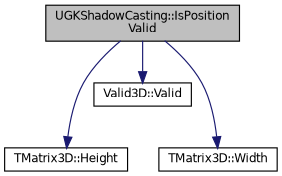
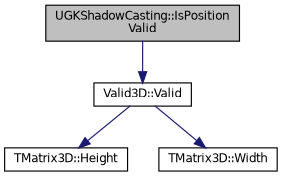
(84, 83) -> (109, 123)
(202, 83) -> (176, 123)
